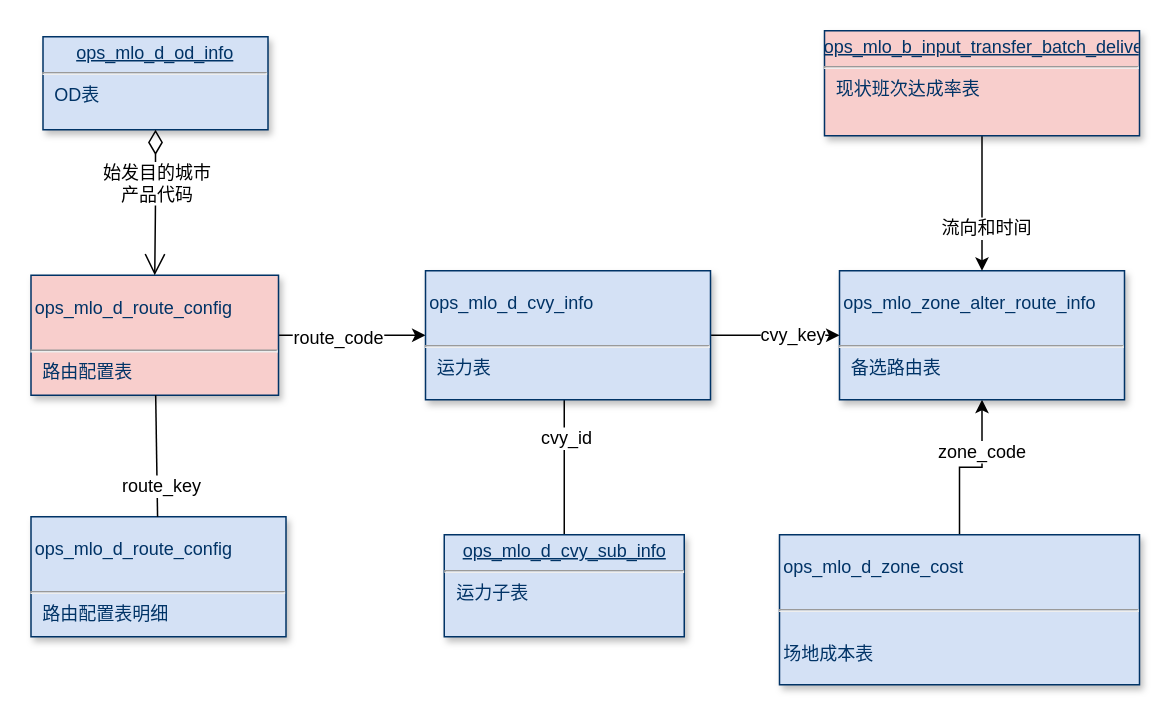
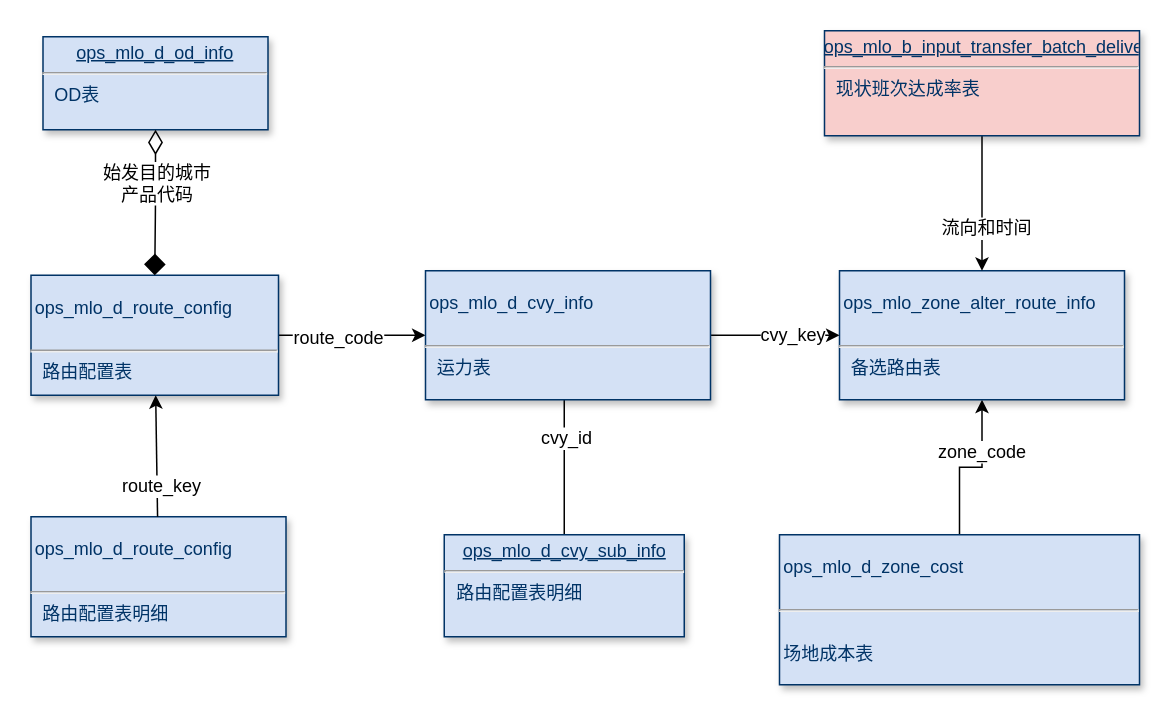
(155, 262) -> (155, 254)
(155, 335) -> (155, 335)
(156, 402) -> (156, 407)
(551, 556) -> (551, 556)
